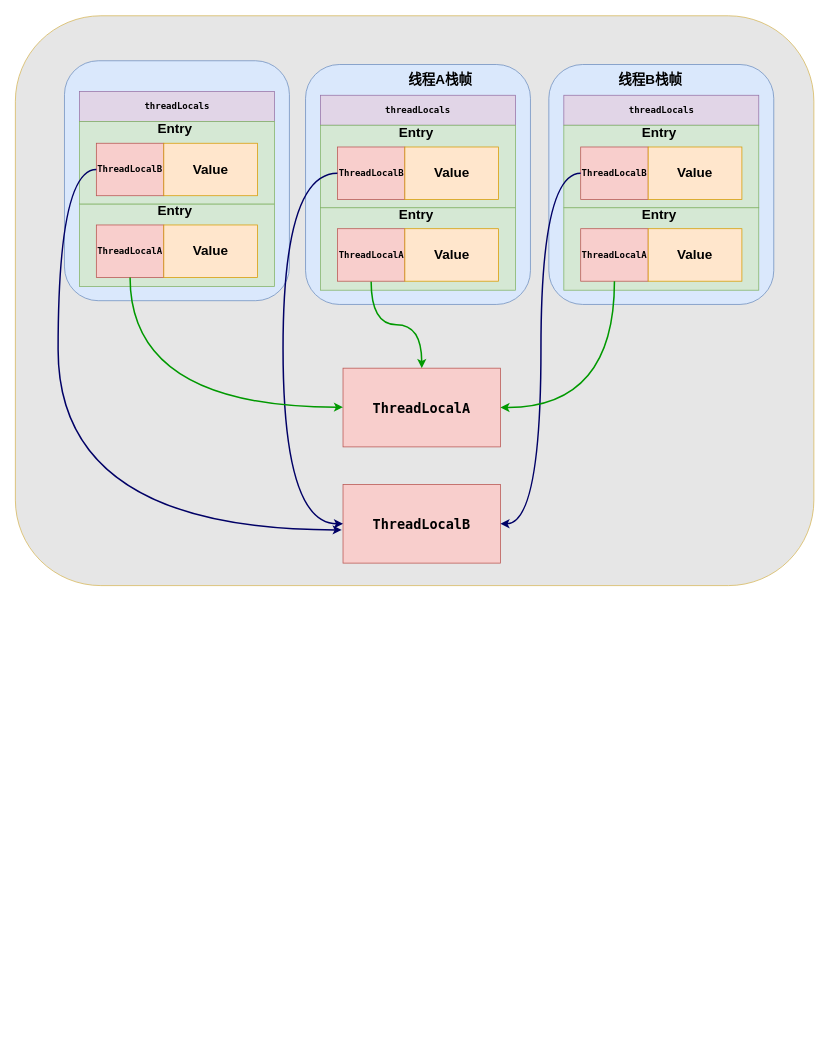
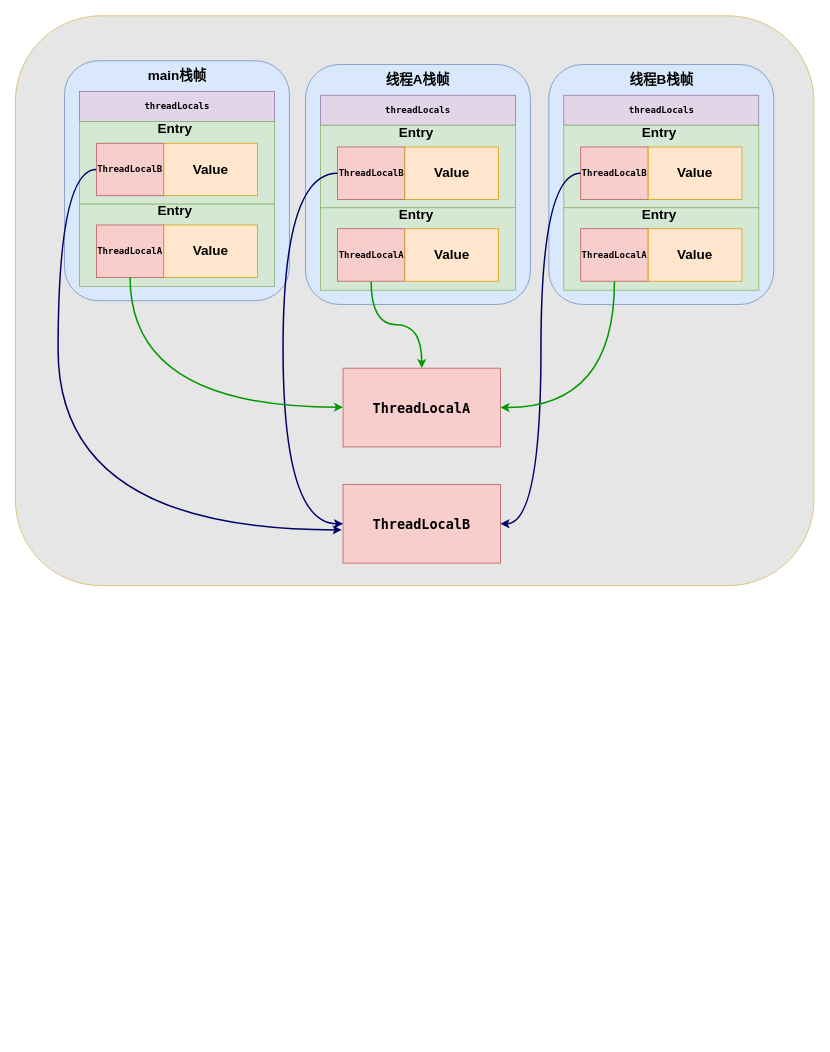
none -> (177, 75)
(441, 79) -> (418, 79)
(650, 79) -> (662, 79)
